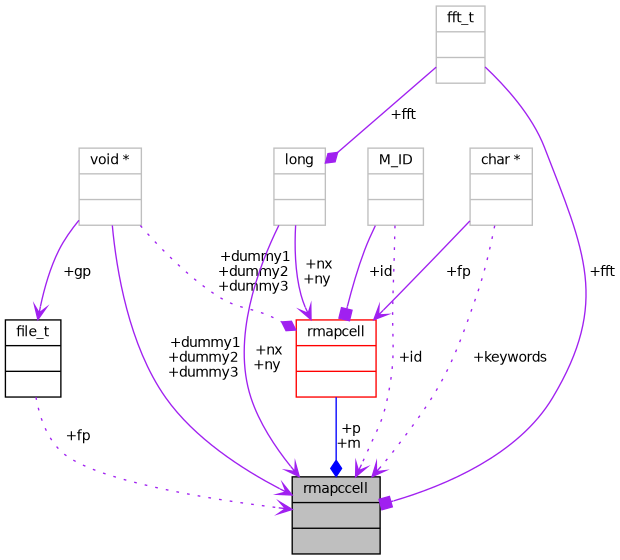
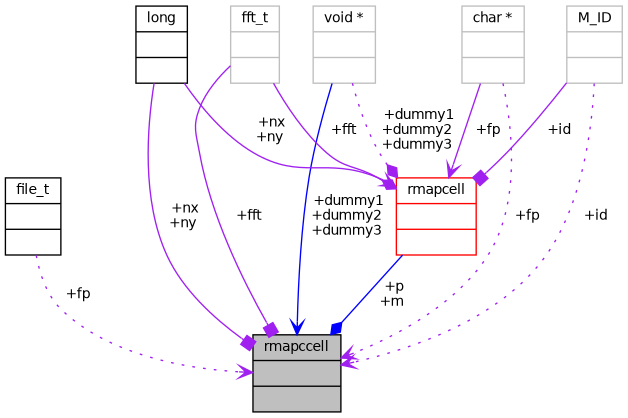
(387, 110) -> (326, 152)
(300, 187) -> (162, 45)
(54, 261) -> none
(244, 349) -> (157, 226)
(508, 358) -> (526, 216)
(156, 383) -> (306, 201)
